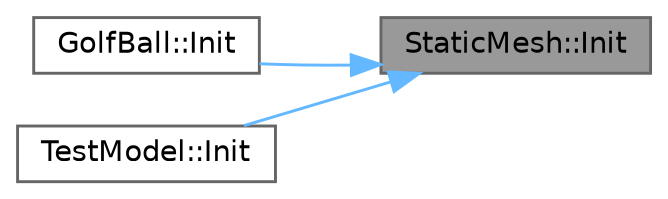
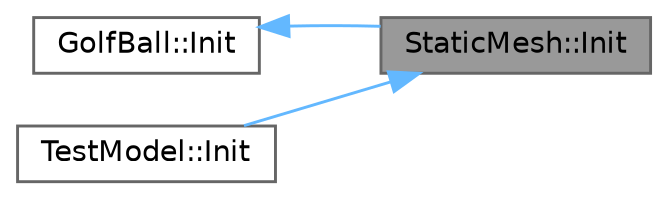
(305, 65) -> (335, 26)
